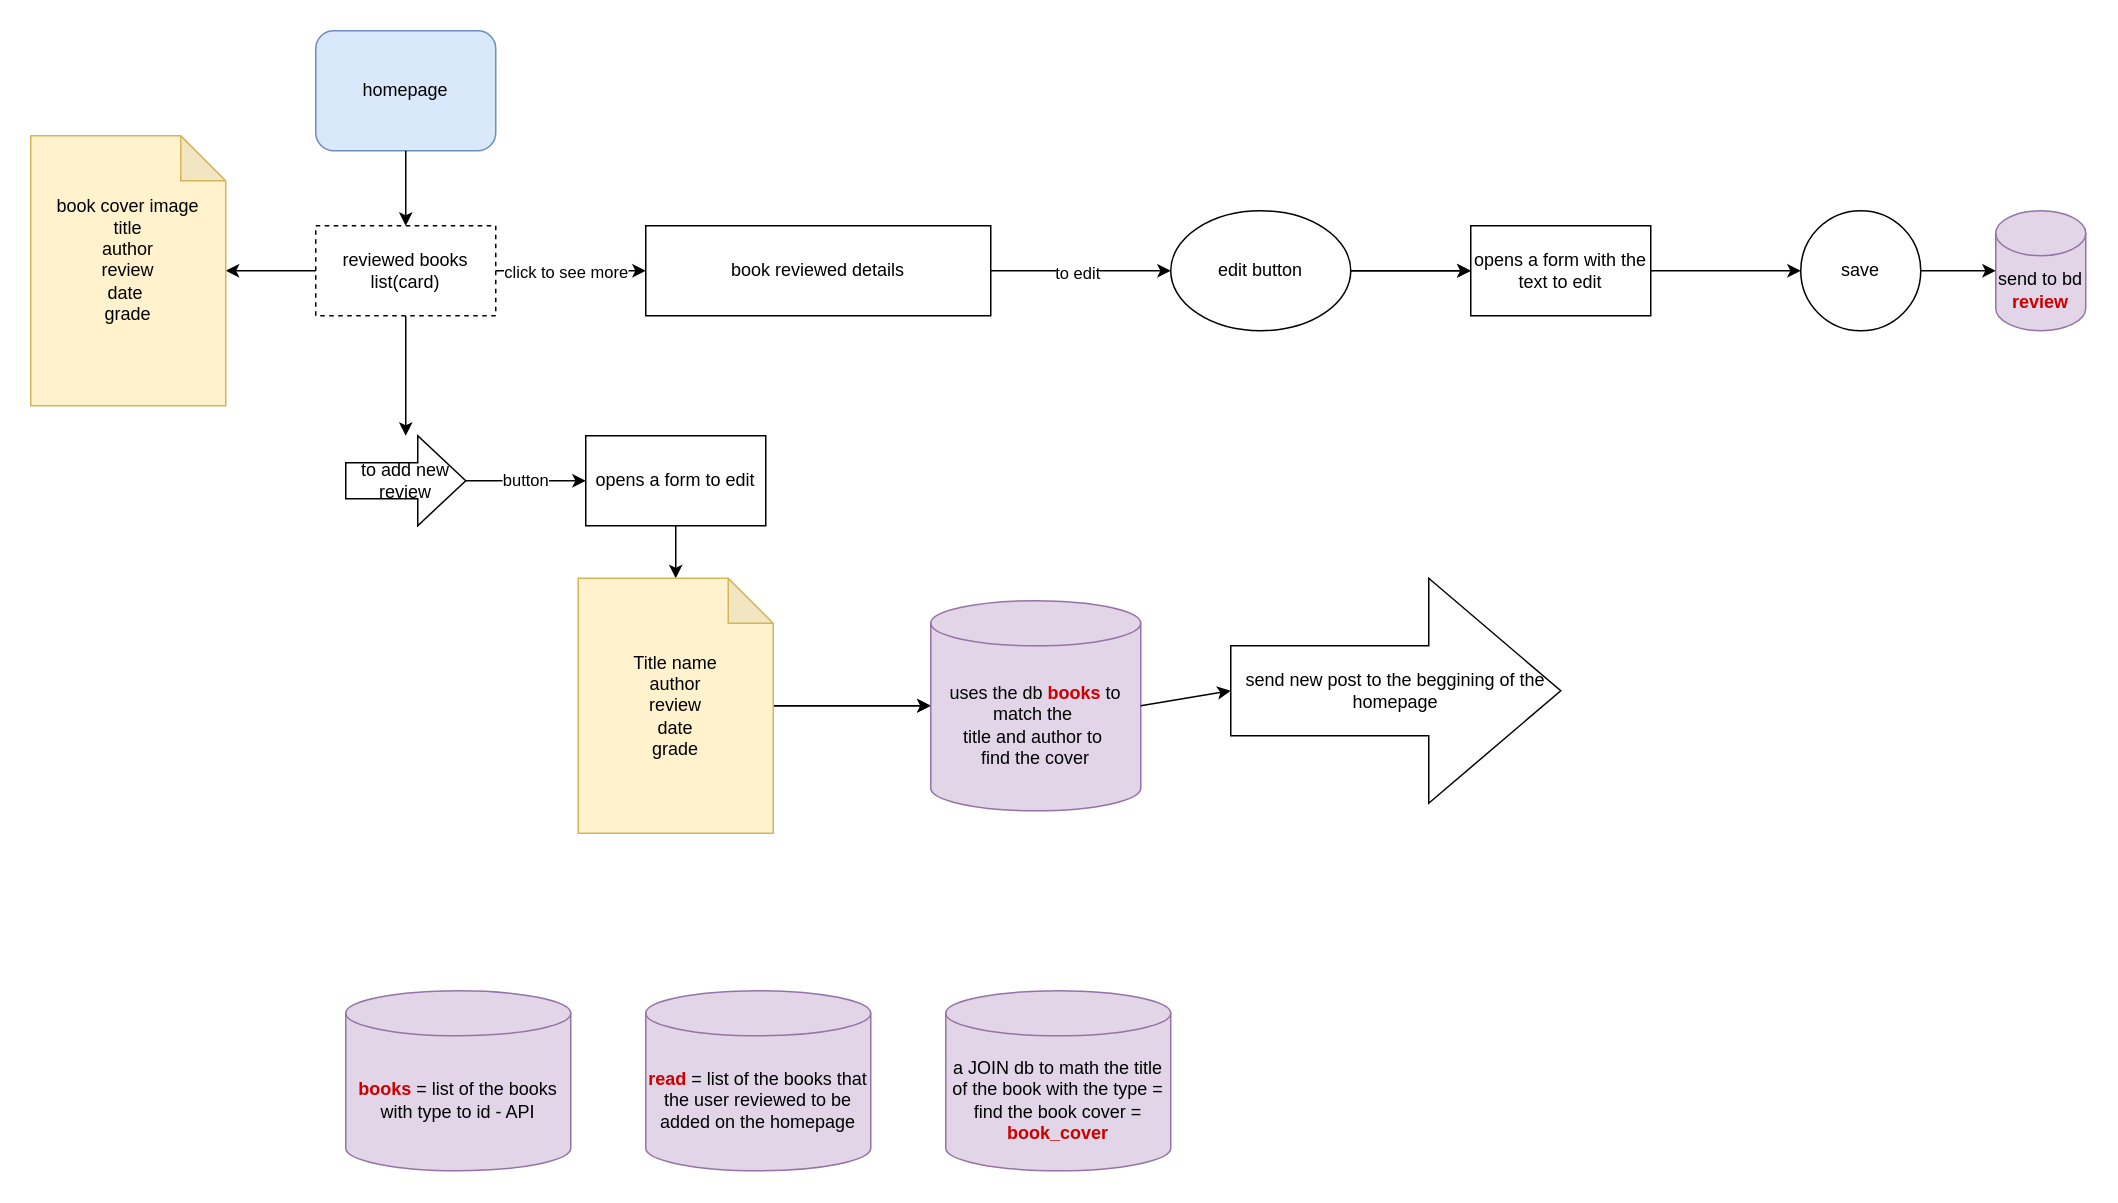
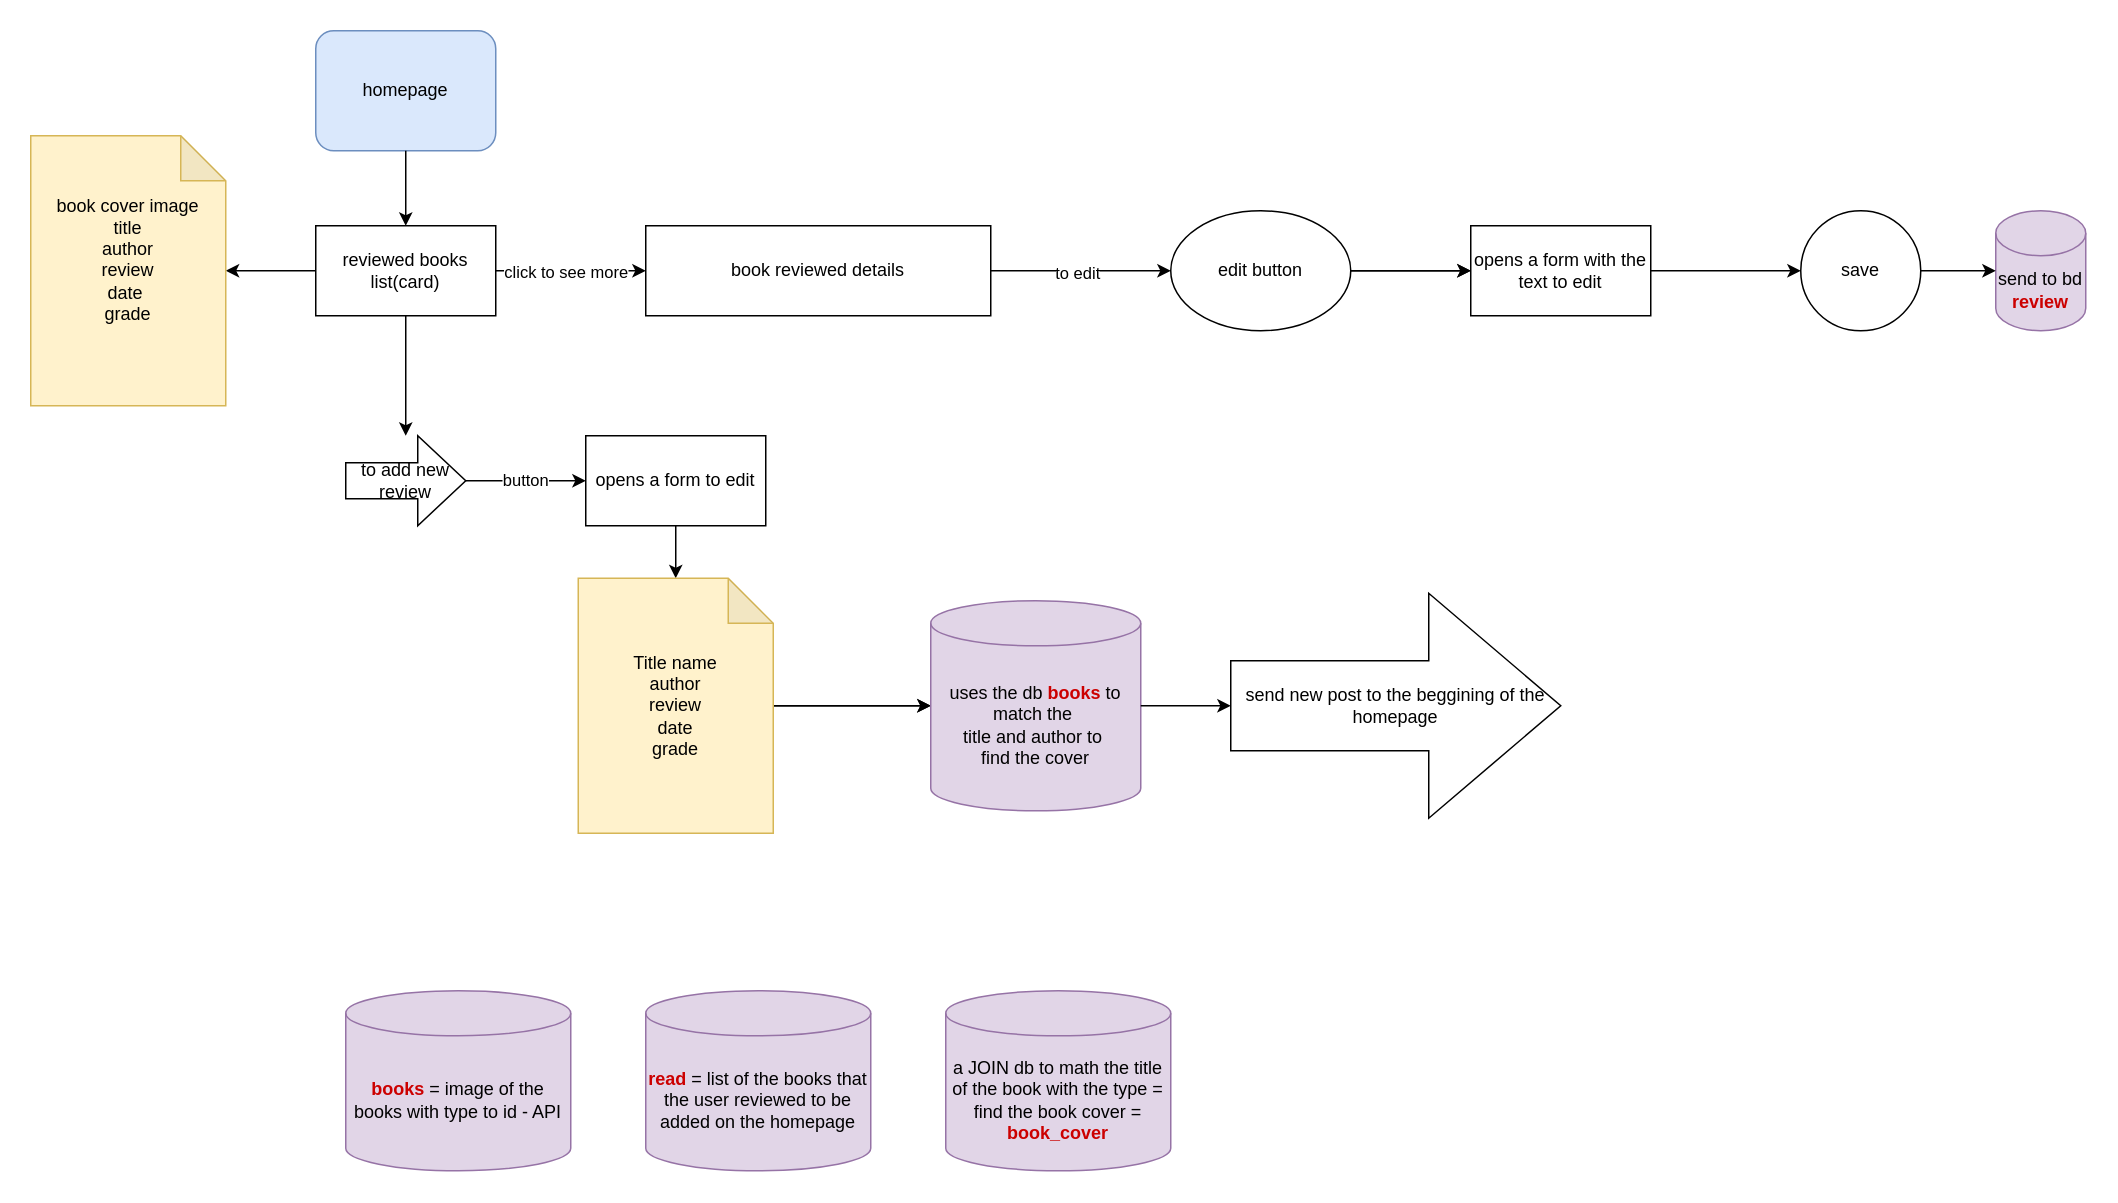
(406, 271) -> (406, 271)
(1396, 691) -> (1396, 706)
(458, 1100) -> (458, 1100)
